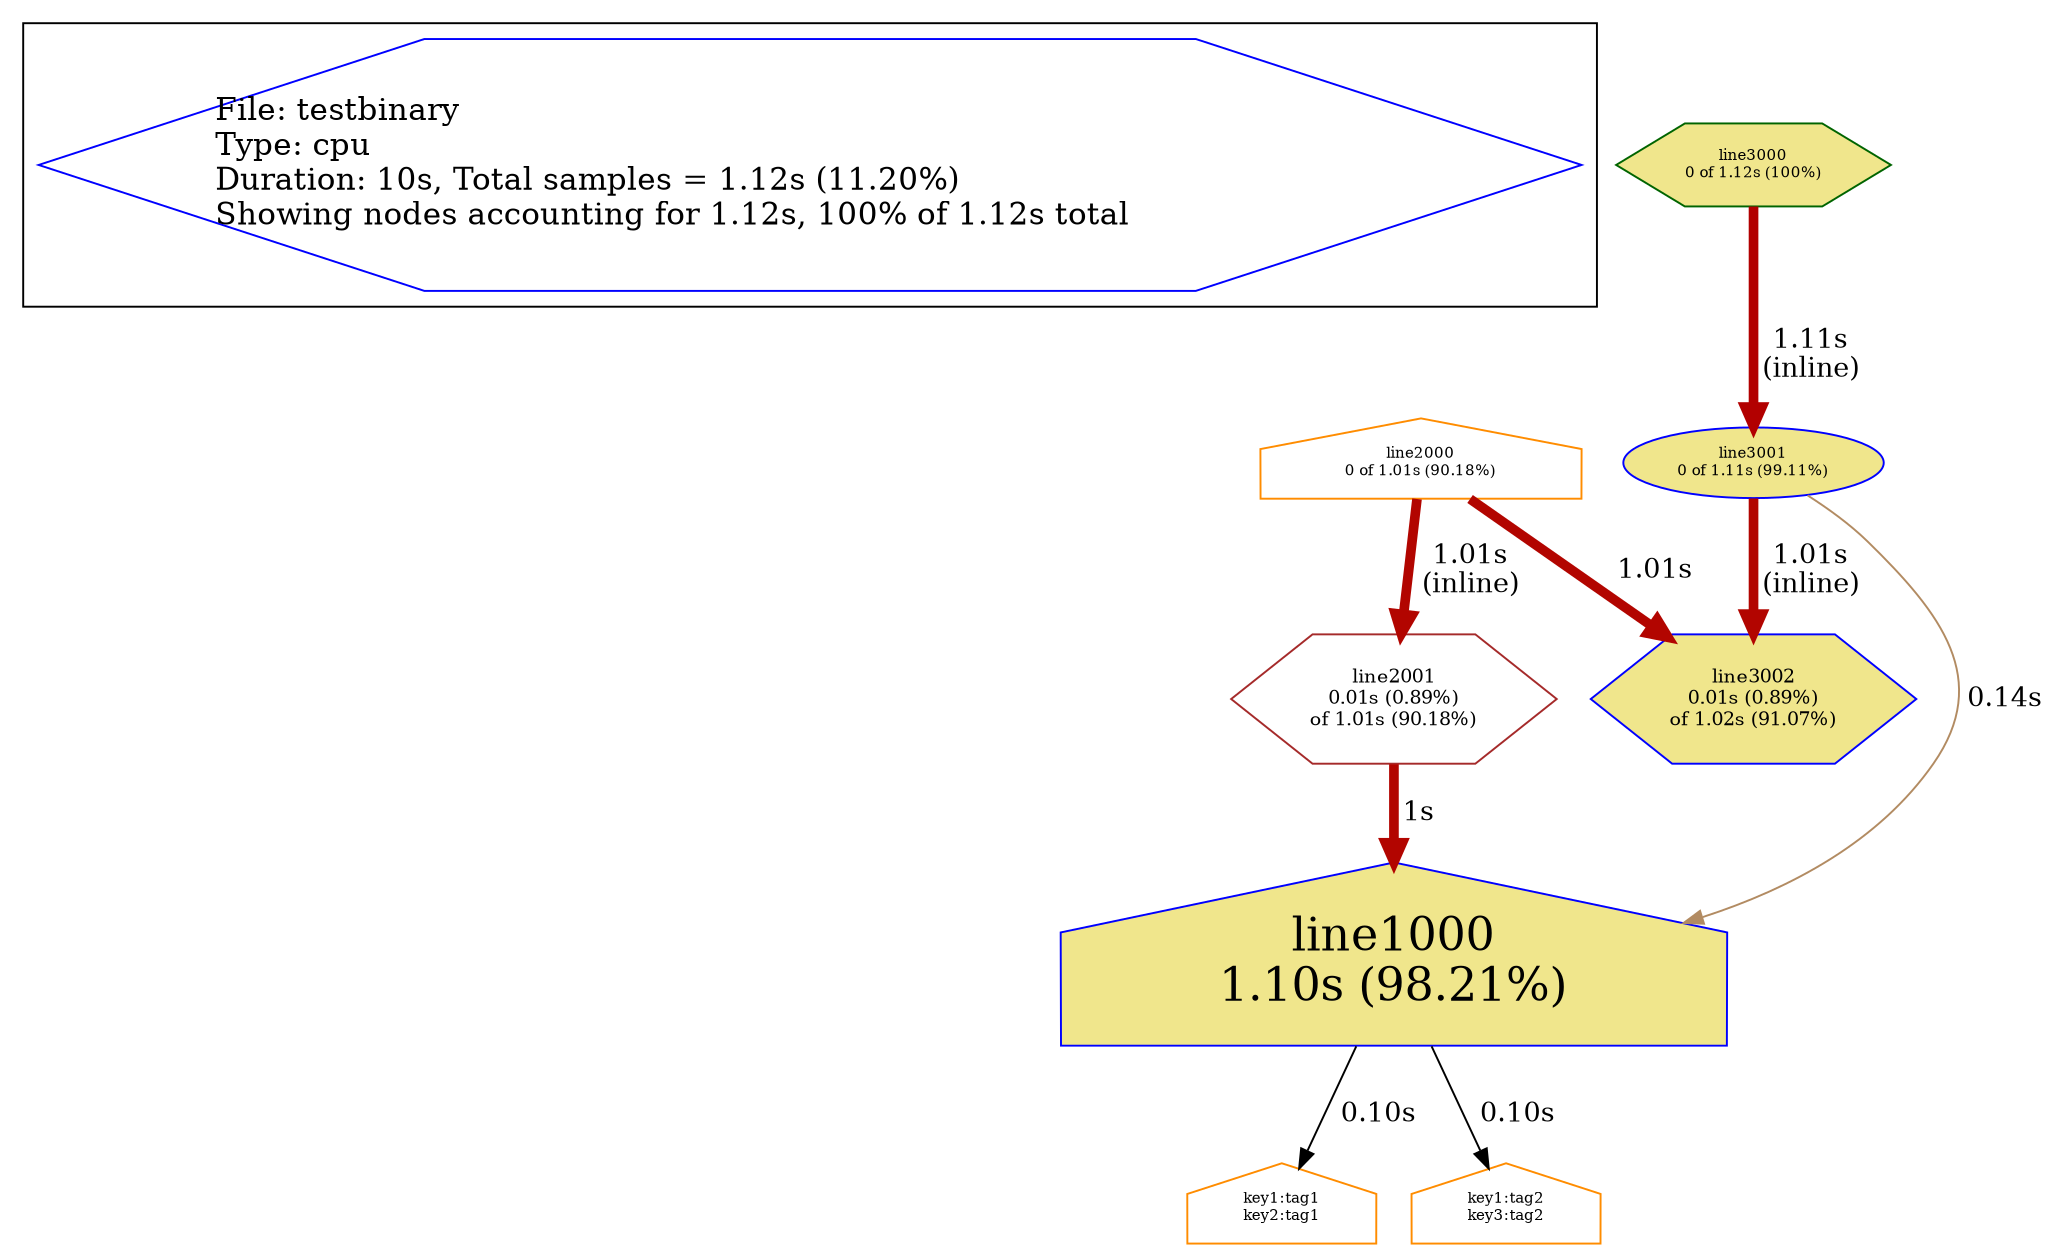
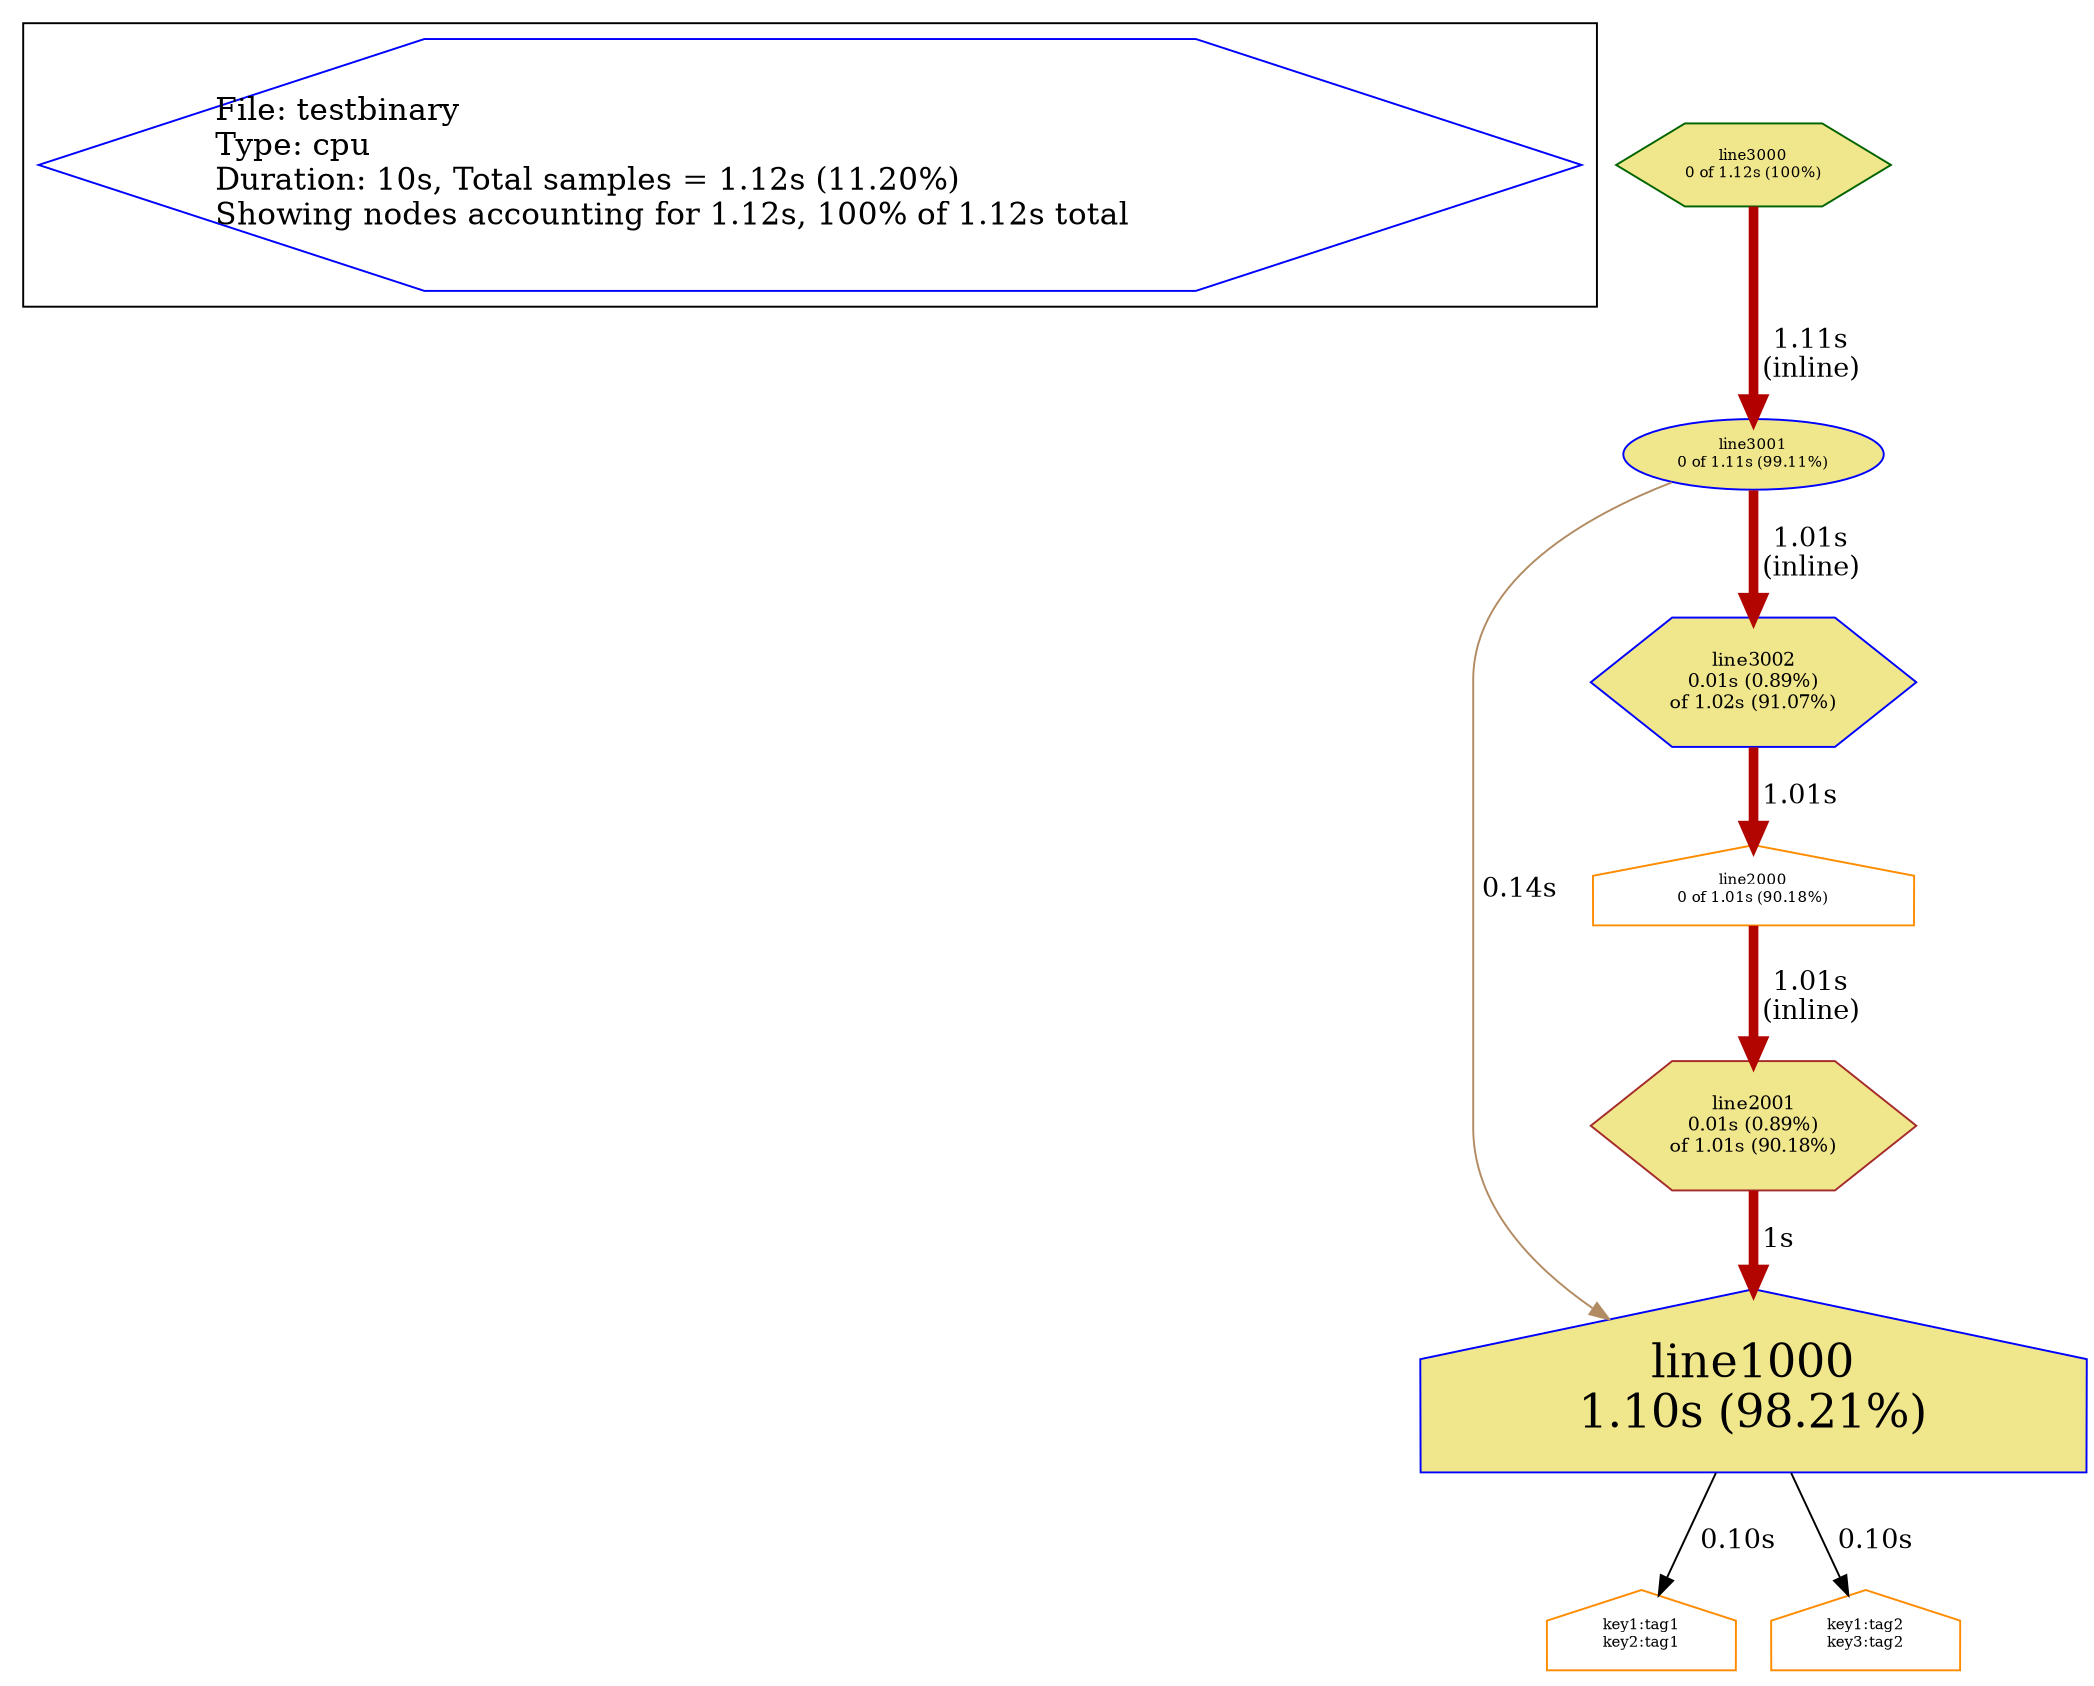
(1561, 562) -> (1754, 786)
(1394, 699) -> (1754, 1126)
